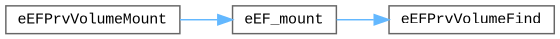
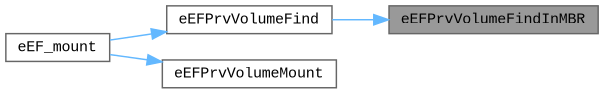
(199, 20) -> (129, 57)
none -> (494, 20)
